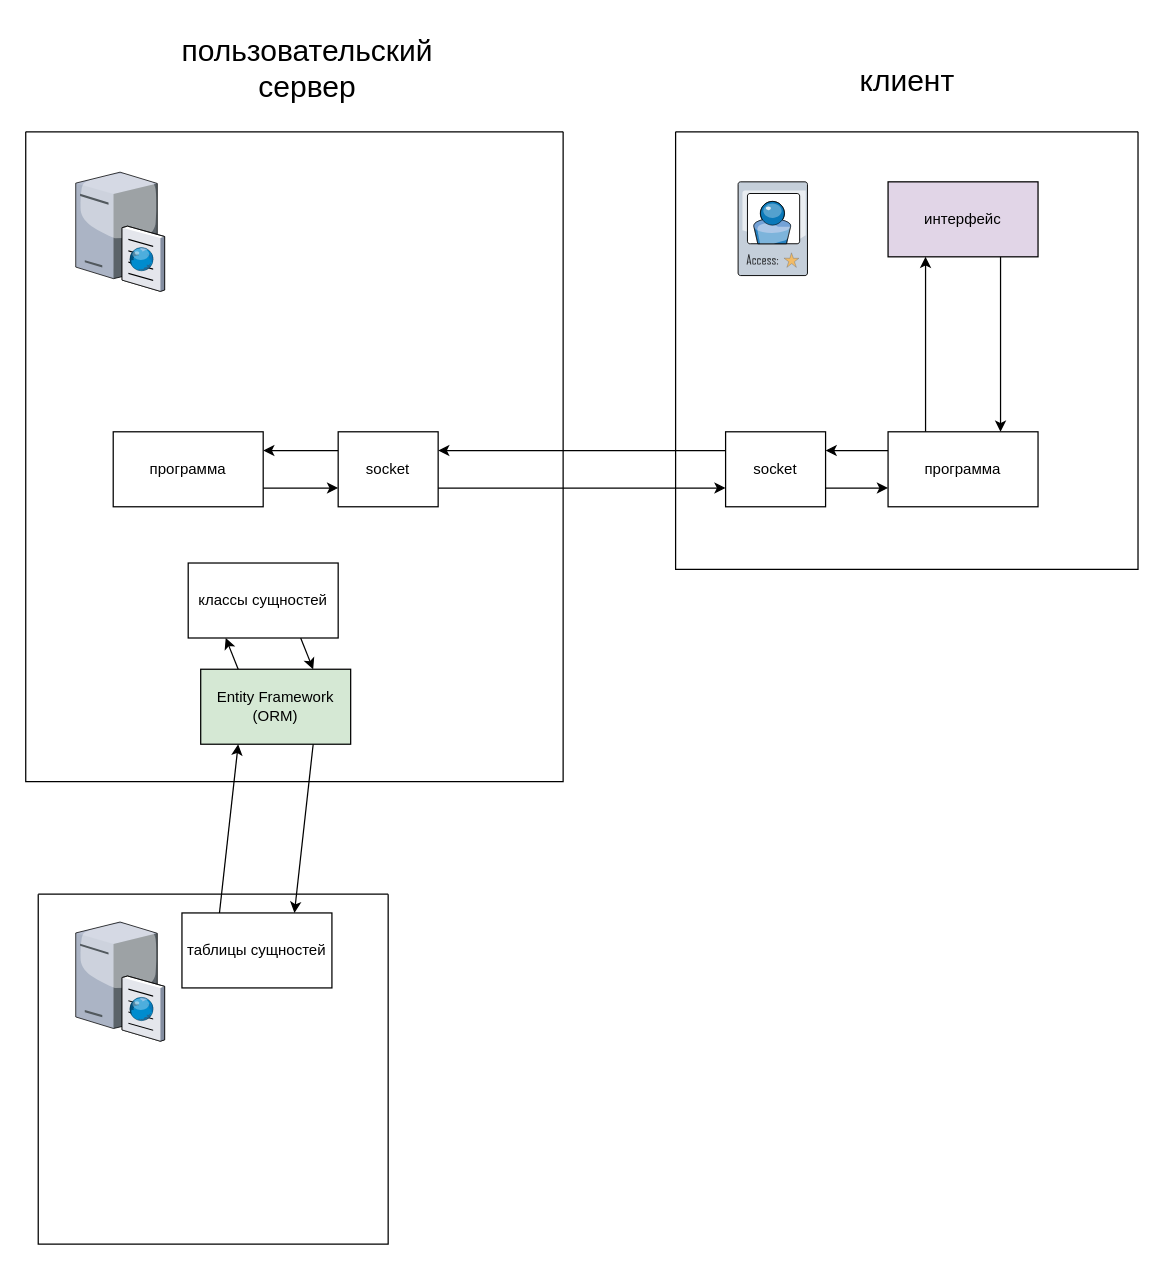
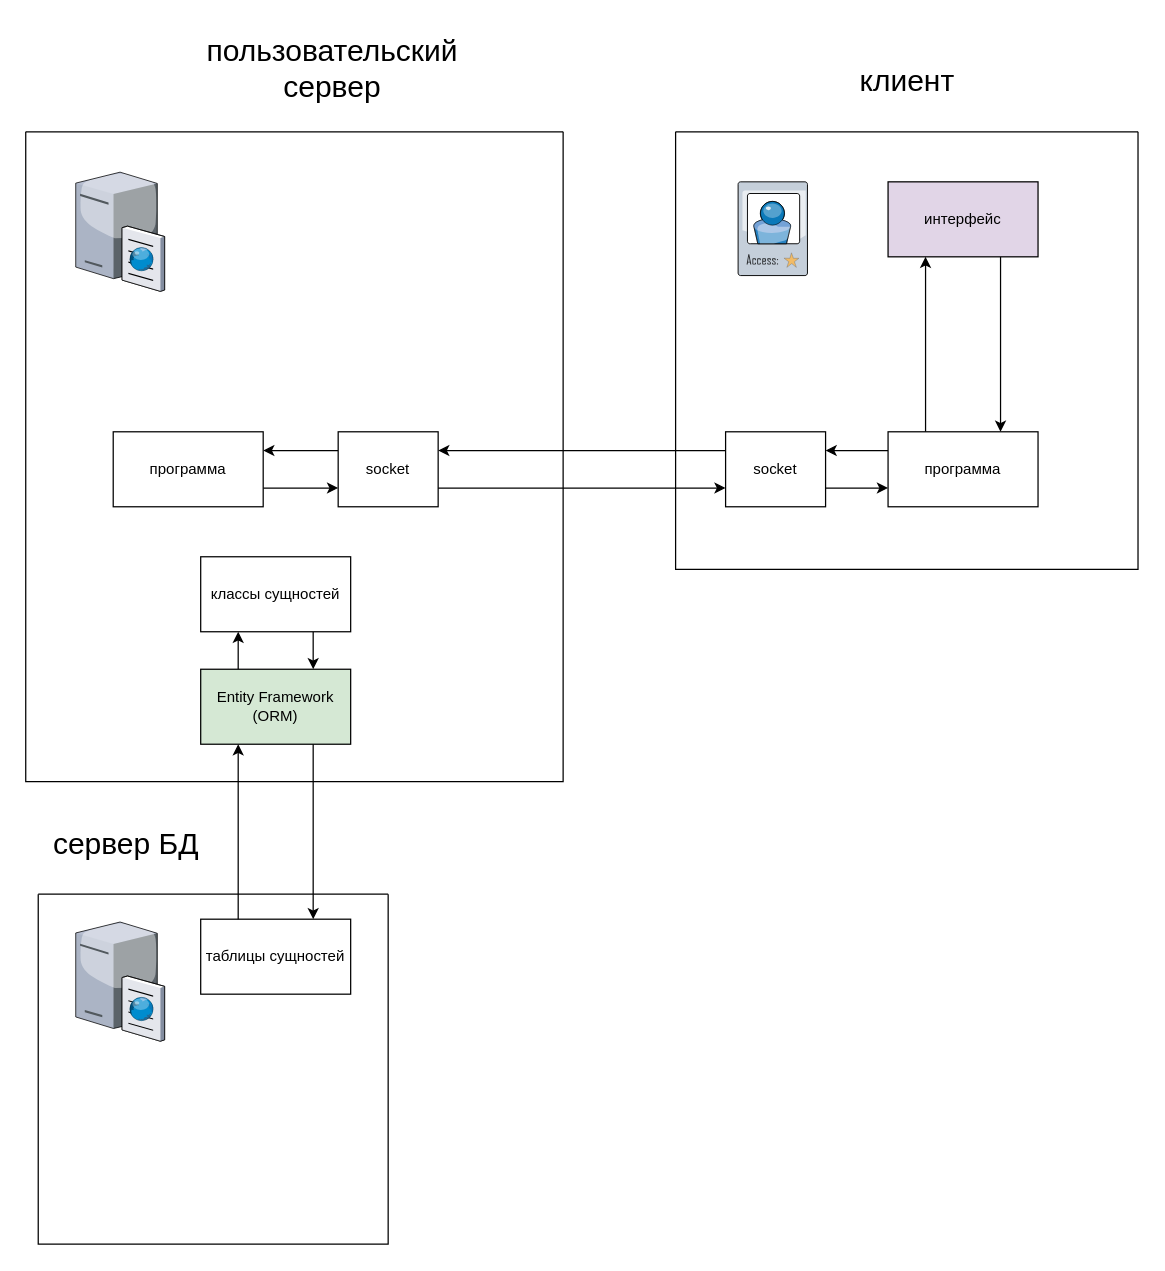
(307, 69) -> (332, 69)
(263, 601) -> (276, 594)
none -> (126, 844)
(257, 951) -> (276, 957)
